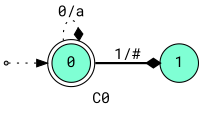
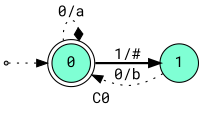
(121, 63) -> (122, 63)
none -> (133, 85)
